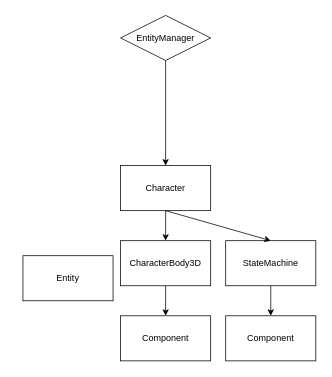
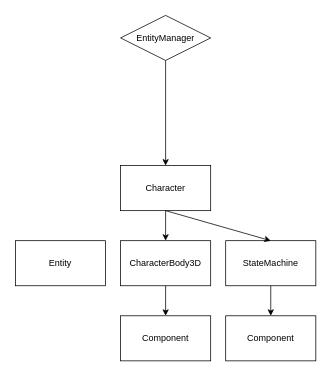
(68, 278) -> (60, 263)
